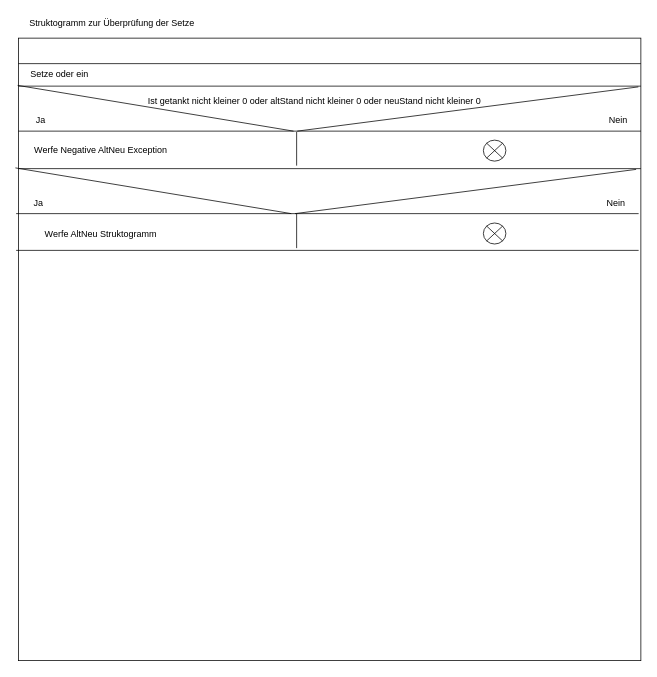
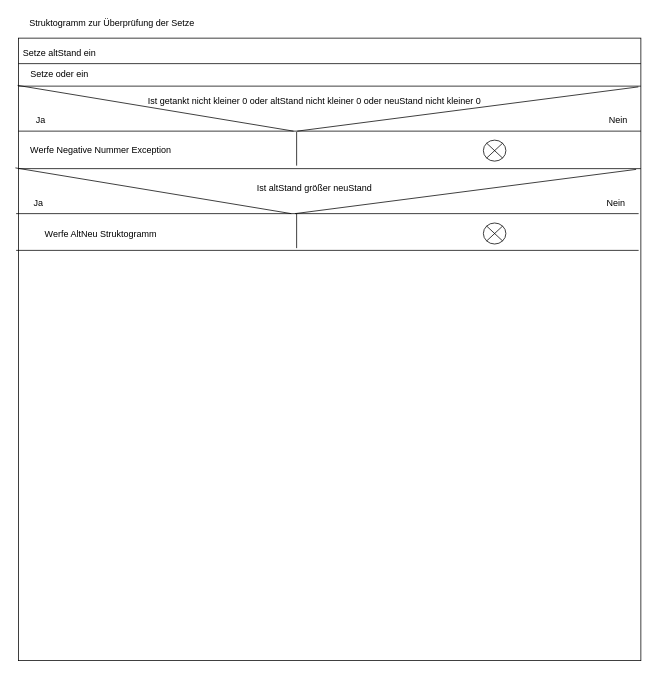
none -> (60, 53)
(101, 150) -> (101, 150)
none -> (315, 188)
